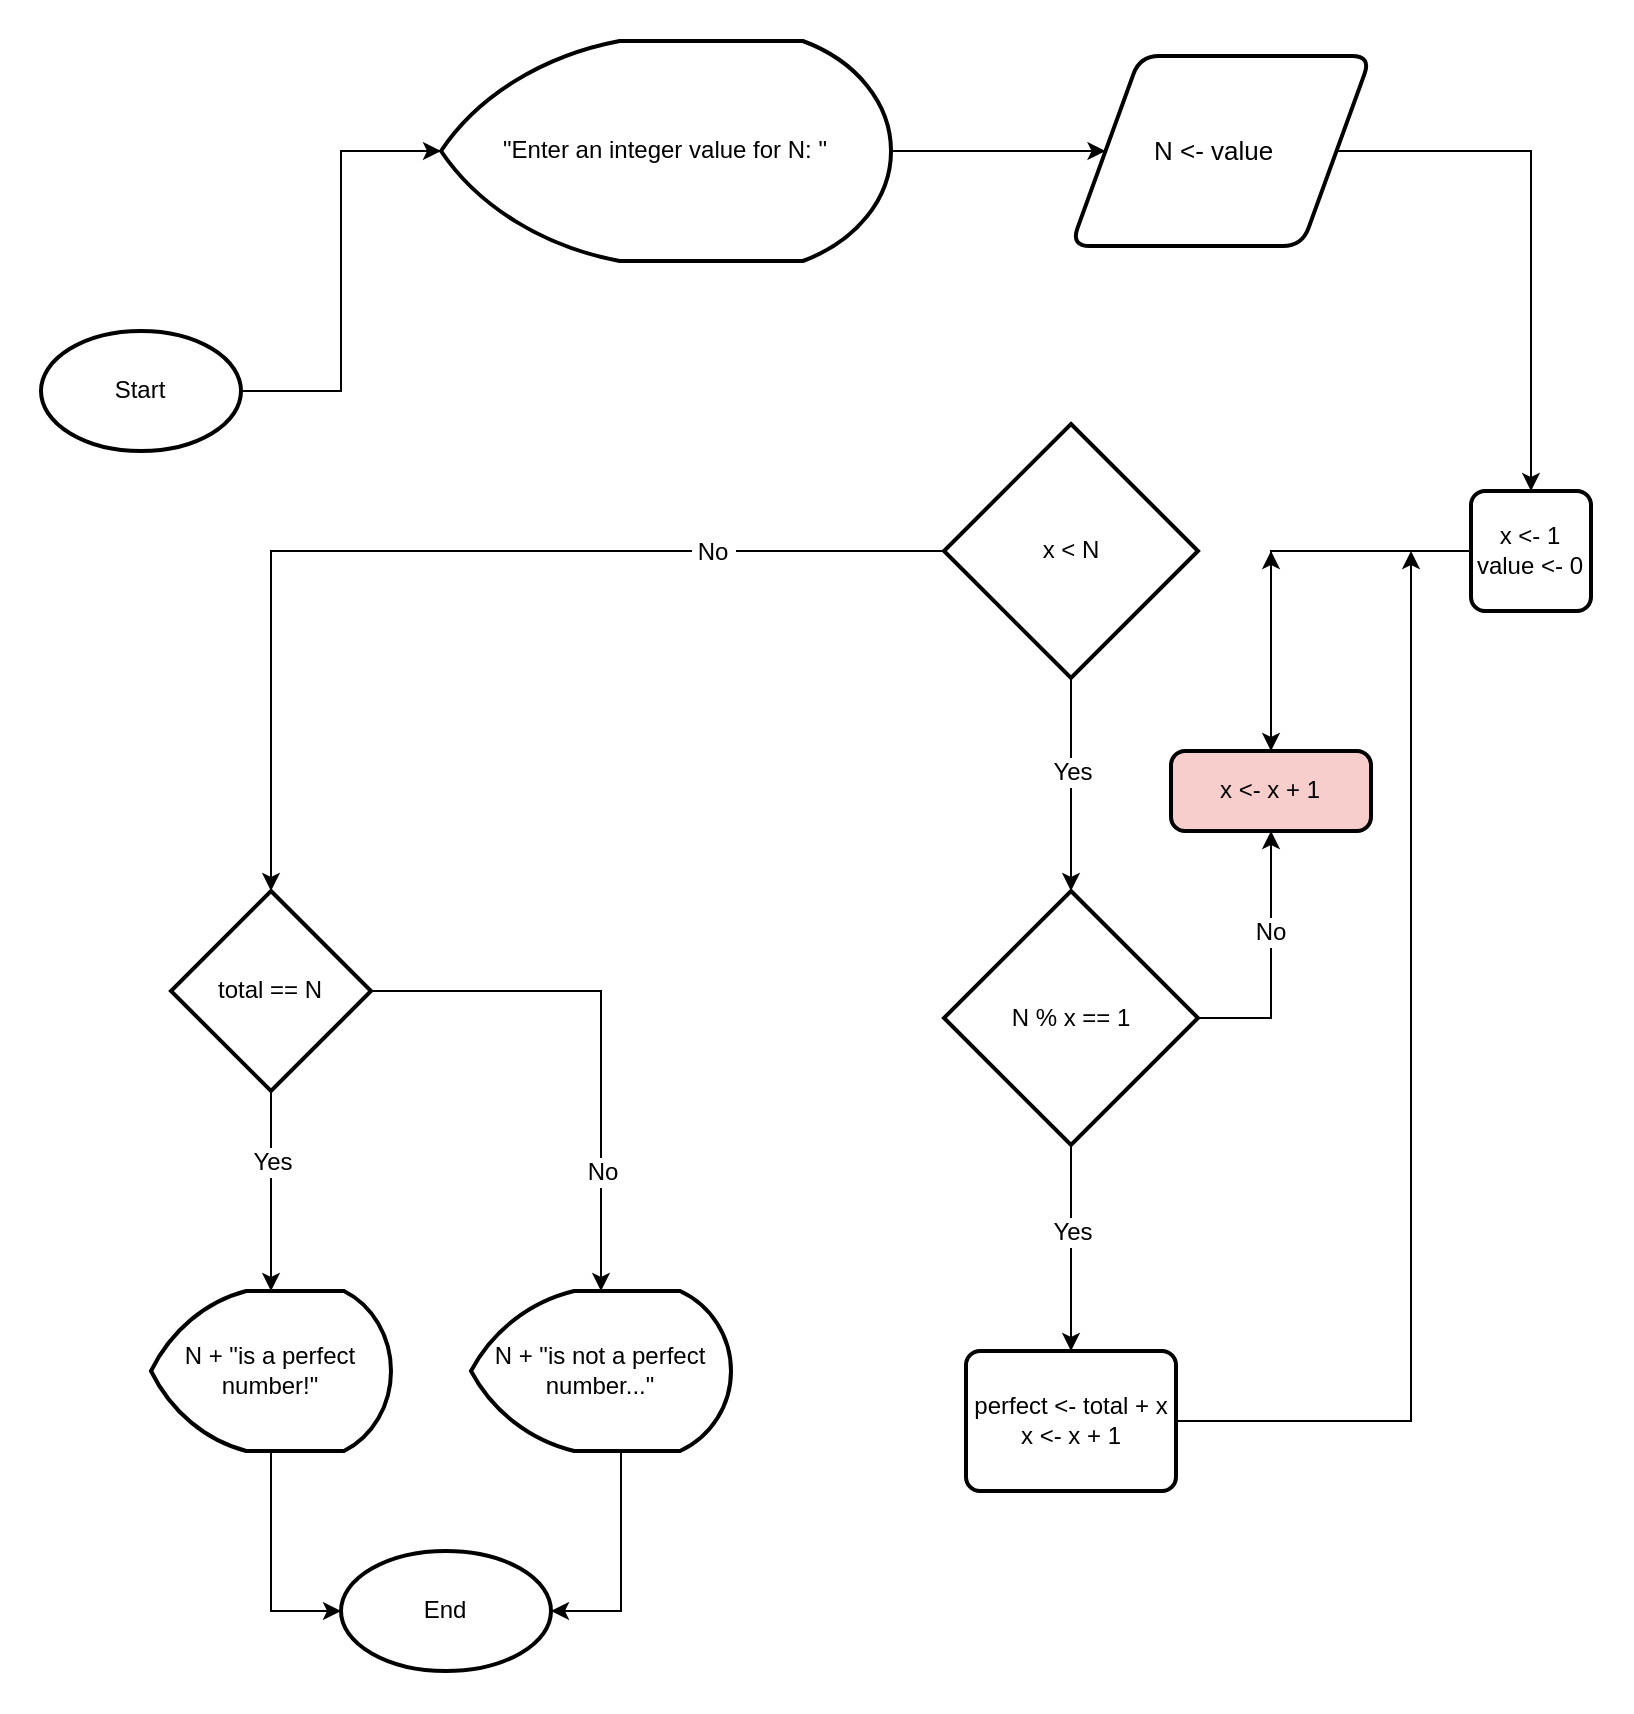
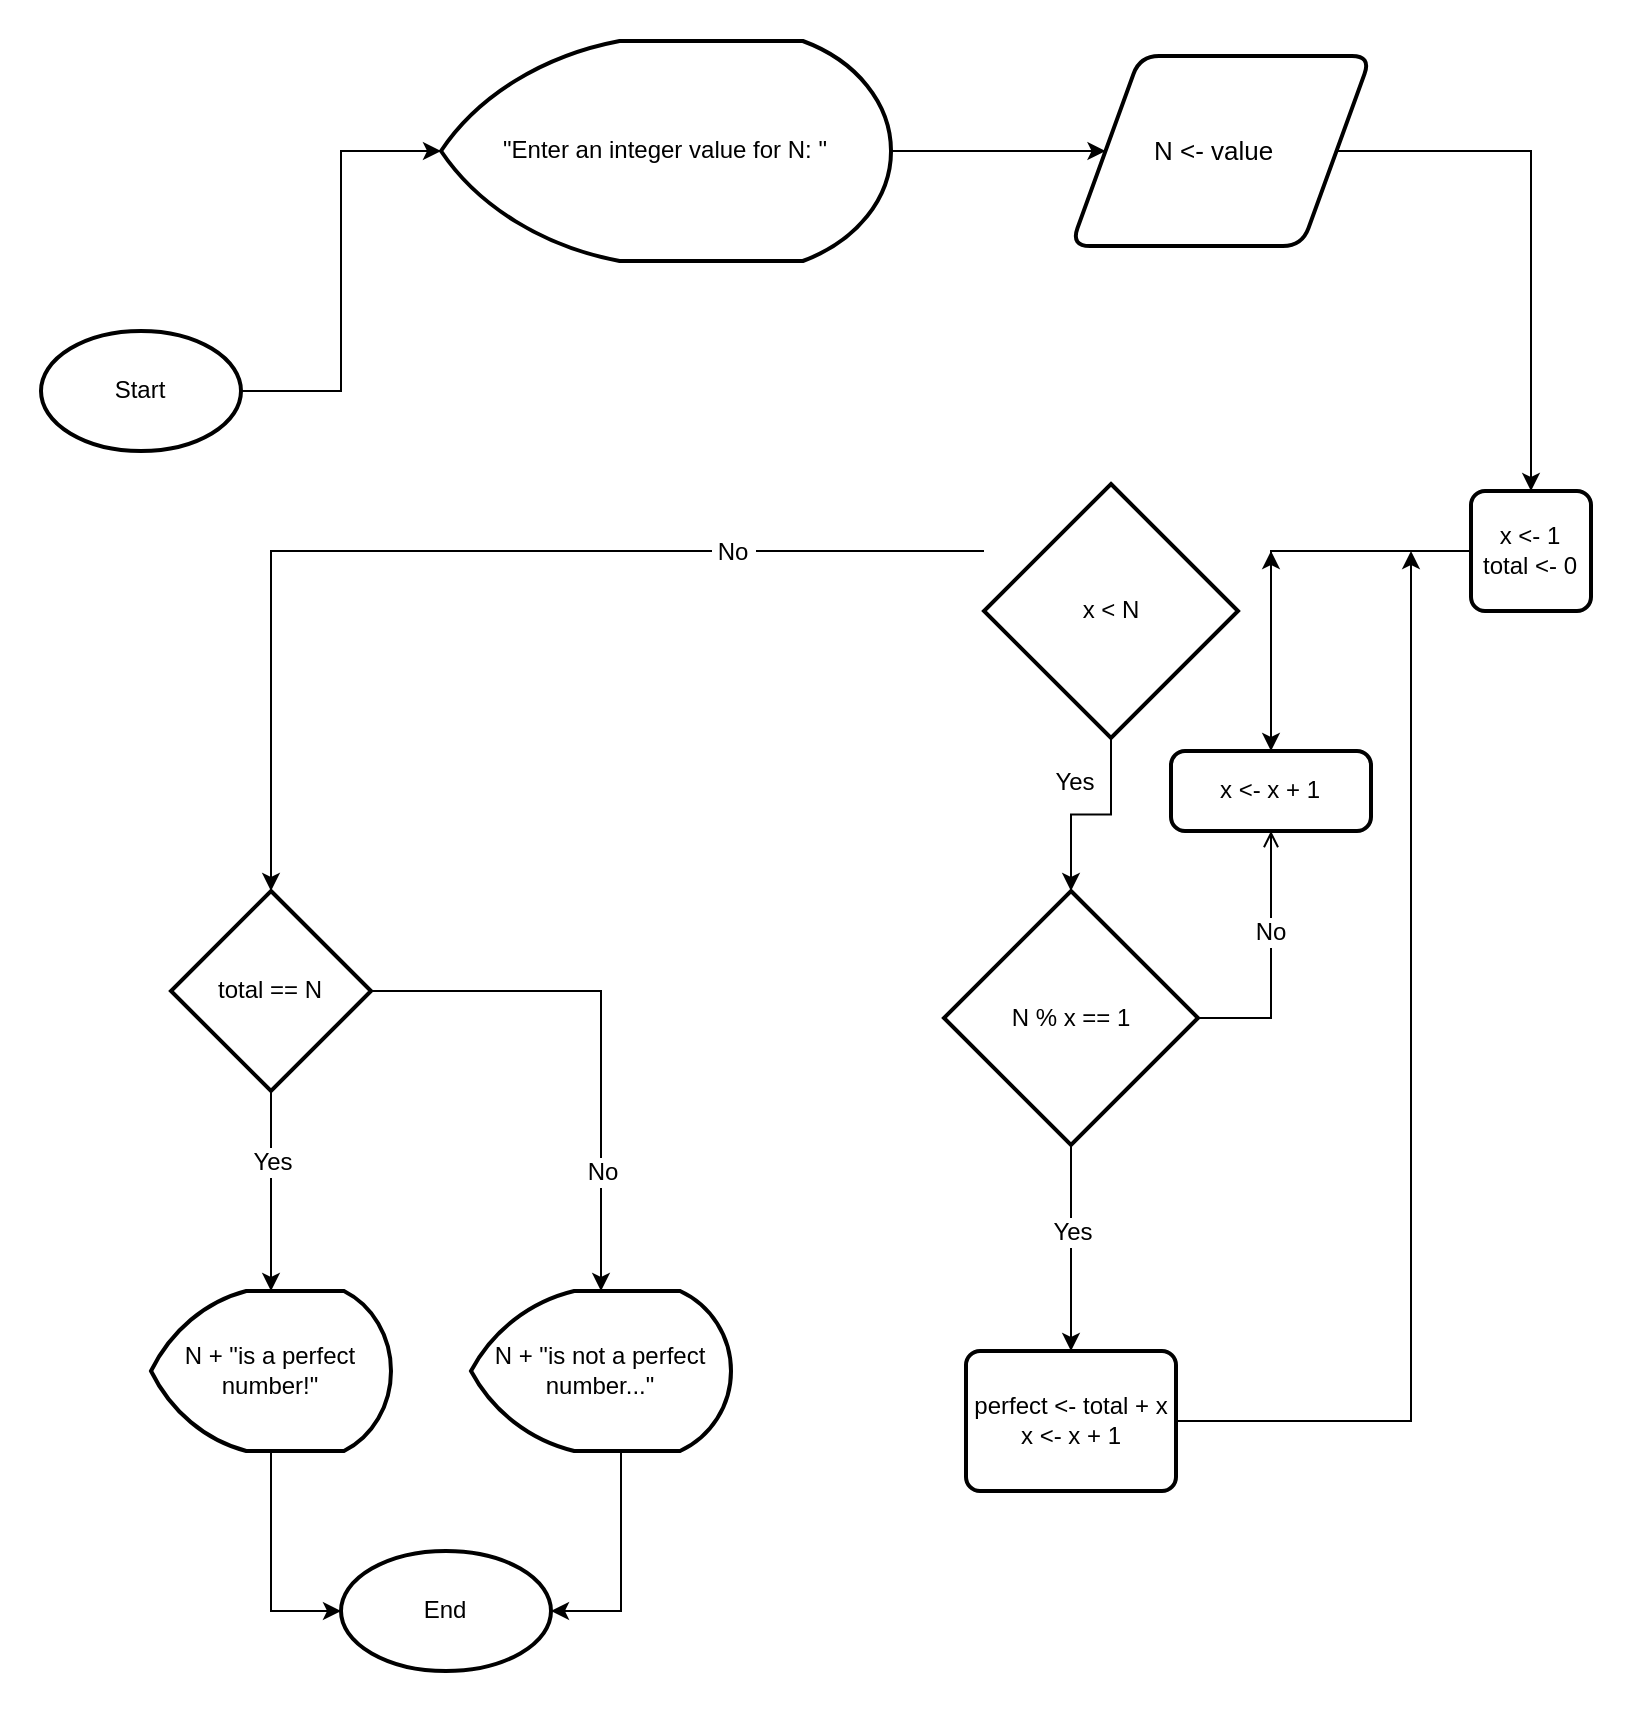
(1071, 551) -> (1111, 611)
(1531, 551) -> (1531, 551)
(1271, 791) -> (1271, 791)
(1271, 846) -> (1271, 843)
